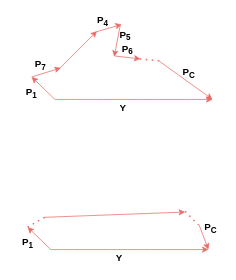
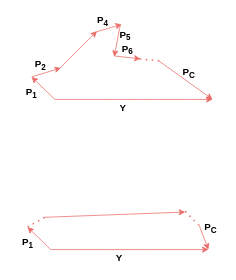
(40, 57) -> (40, 57)
